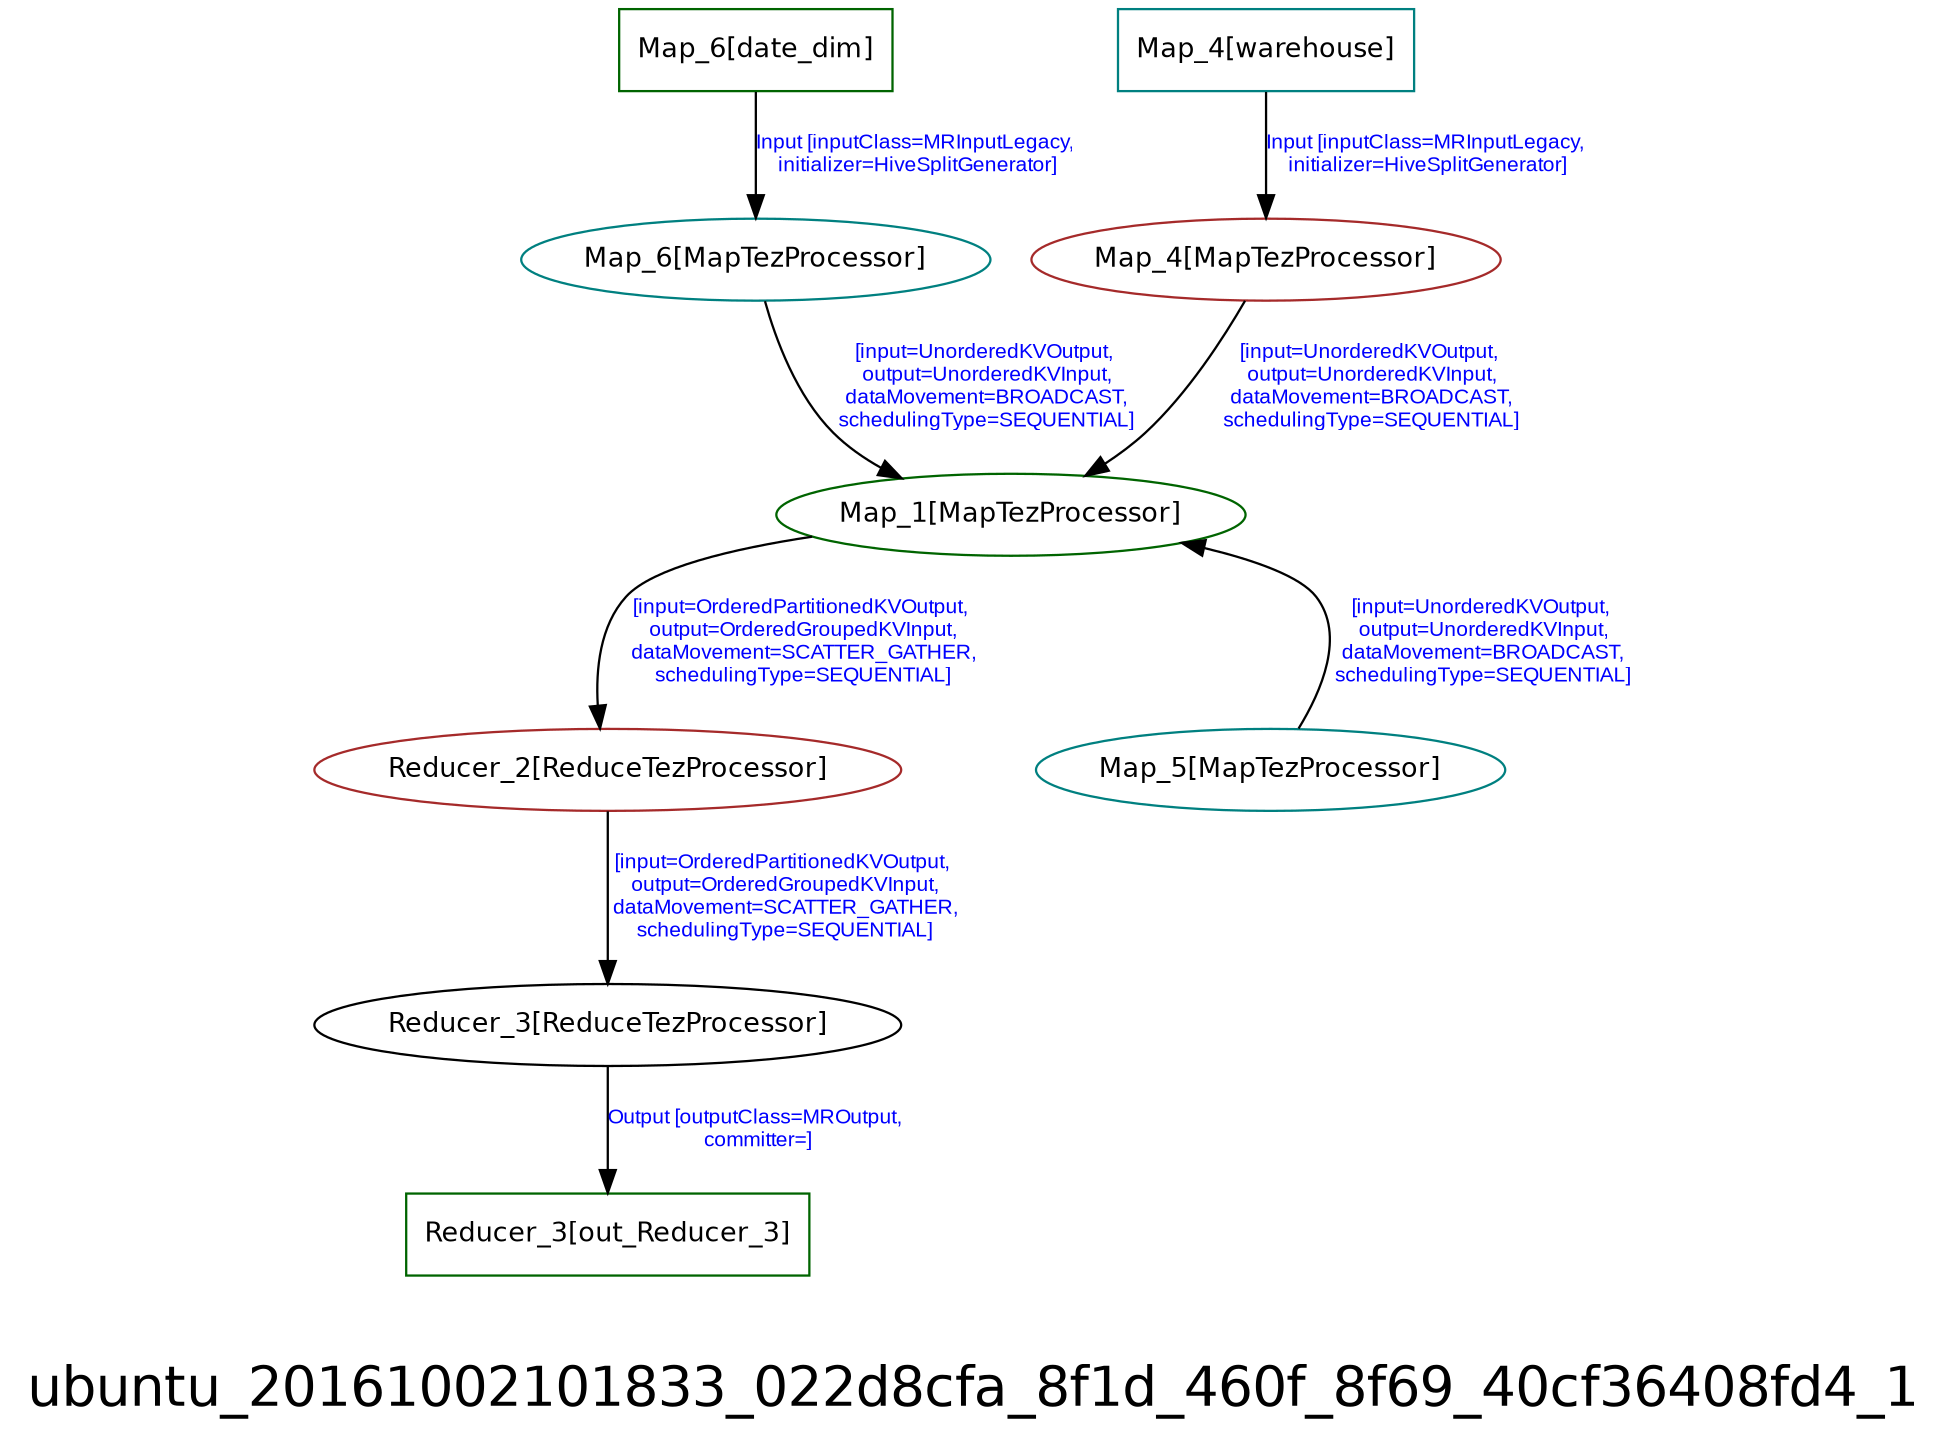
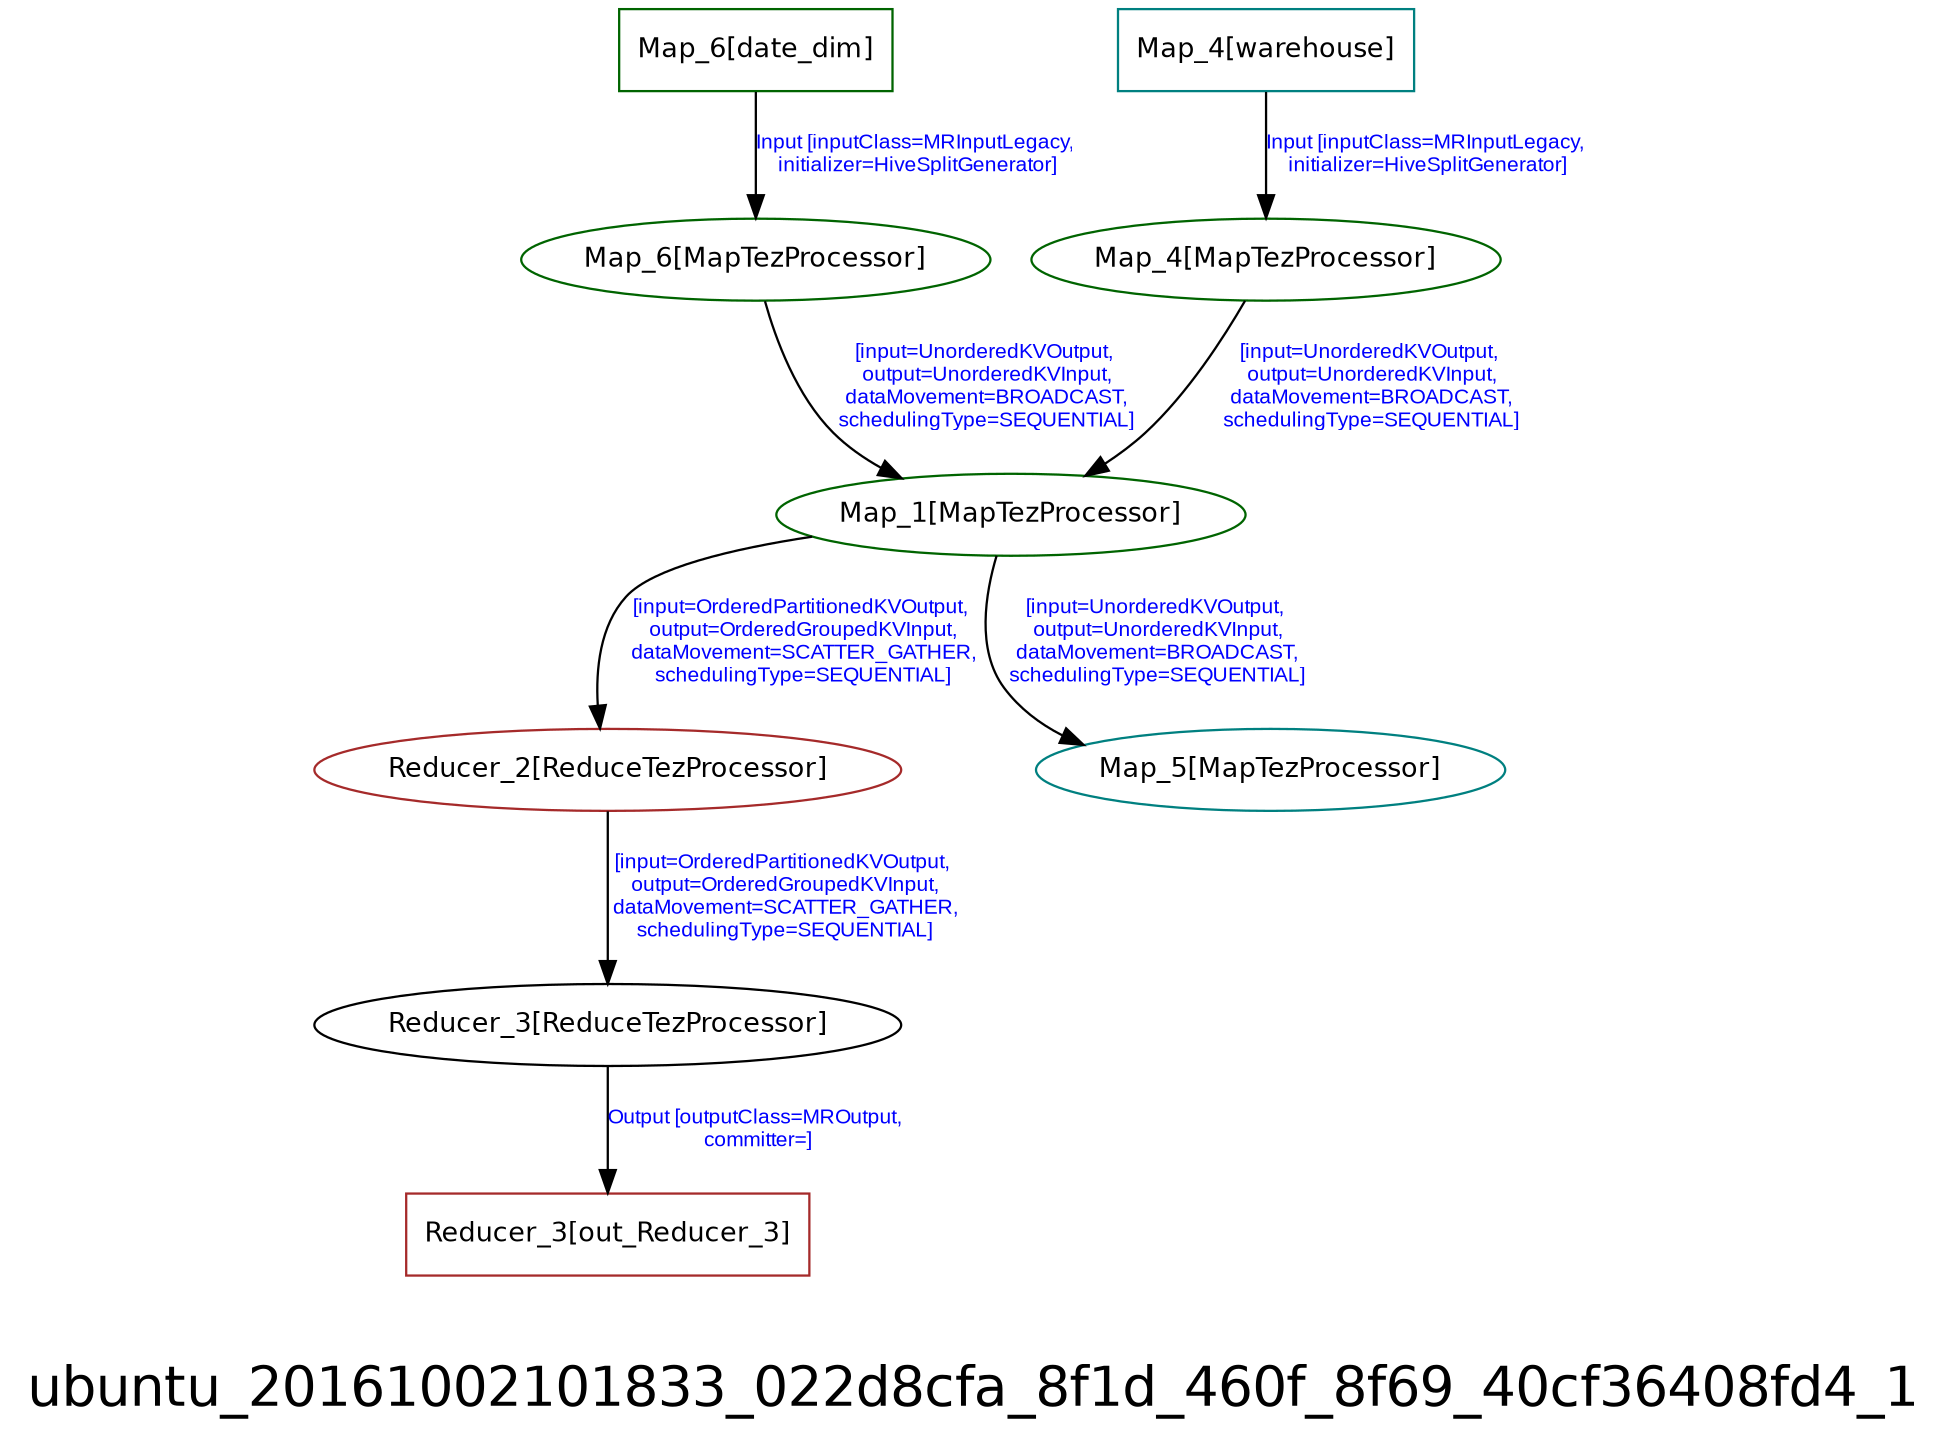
(756, 260) -> (756, 260)
(1266, 260) -> (1266, 260)
(1321, 604) -> (991, 660)
(608, 1235) -> (608, 1235)
